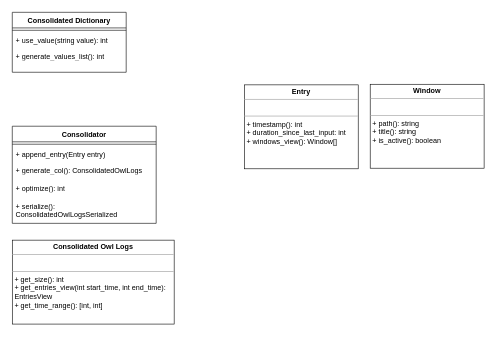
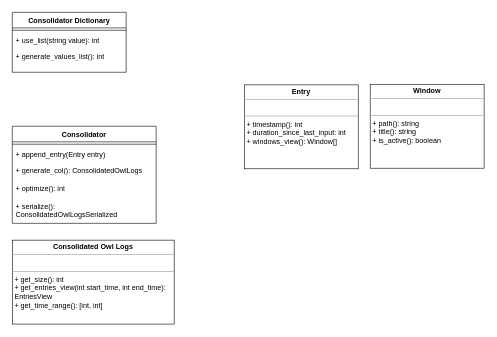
(69, 21) -> (69, 21)
(69, 41) -> (66, 41)
